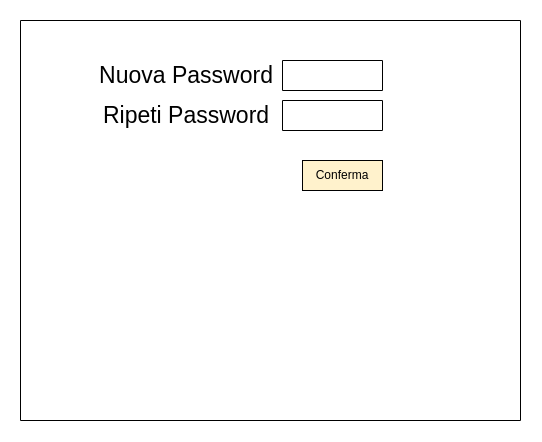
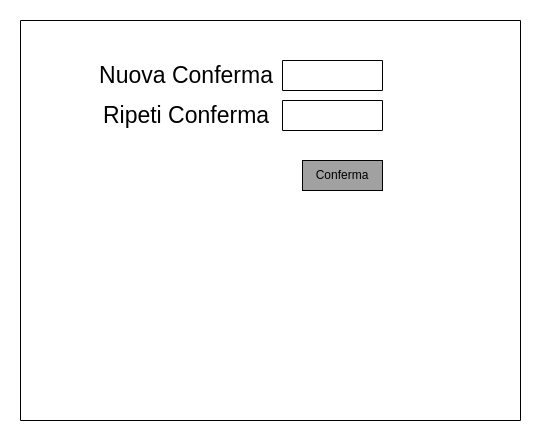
(187, 76) -> (187, 76)
(187, 116) -> (187, 116)
(343, 176) -> (343, 176)
